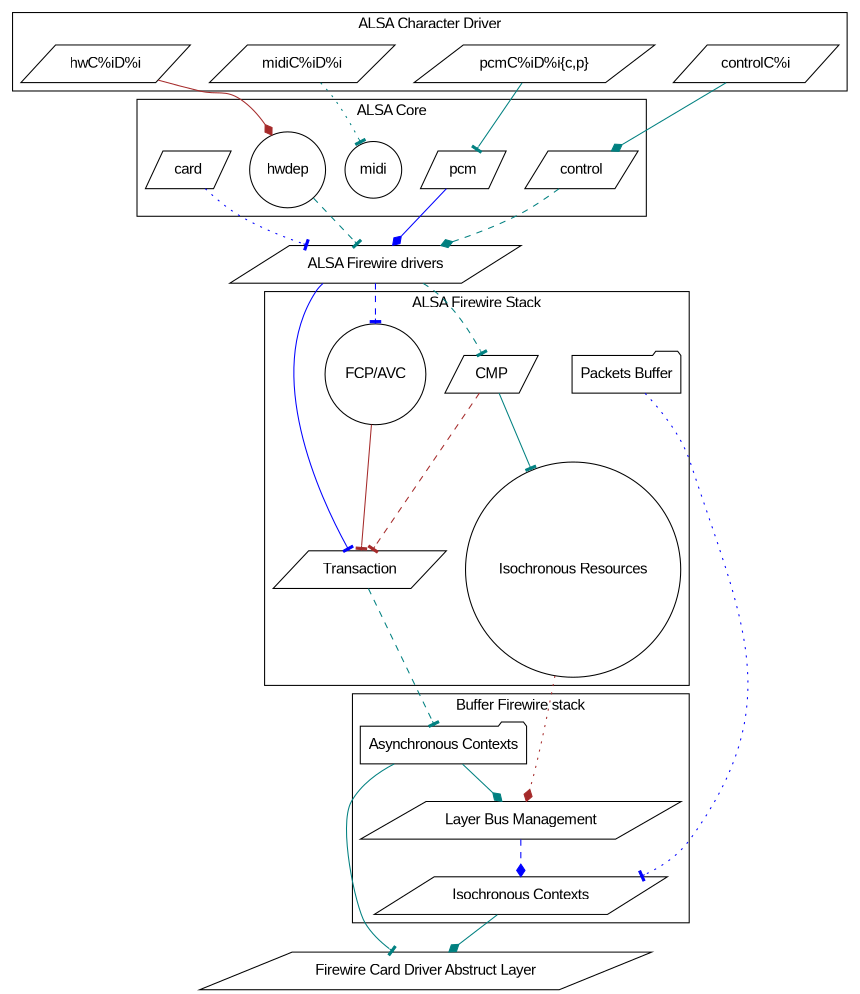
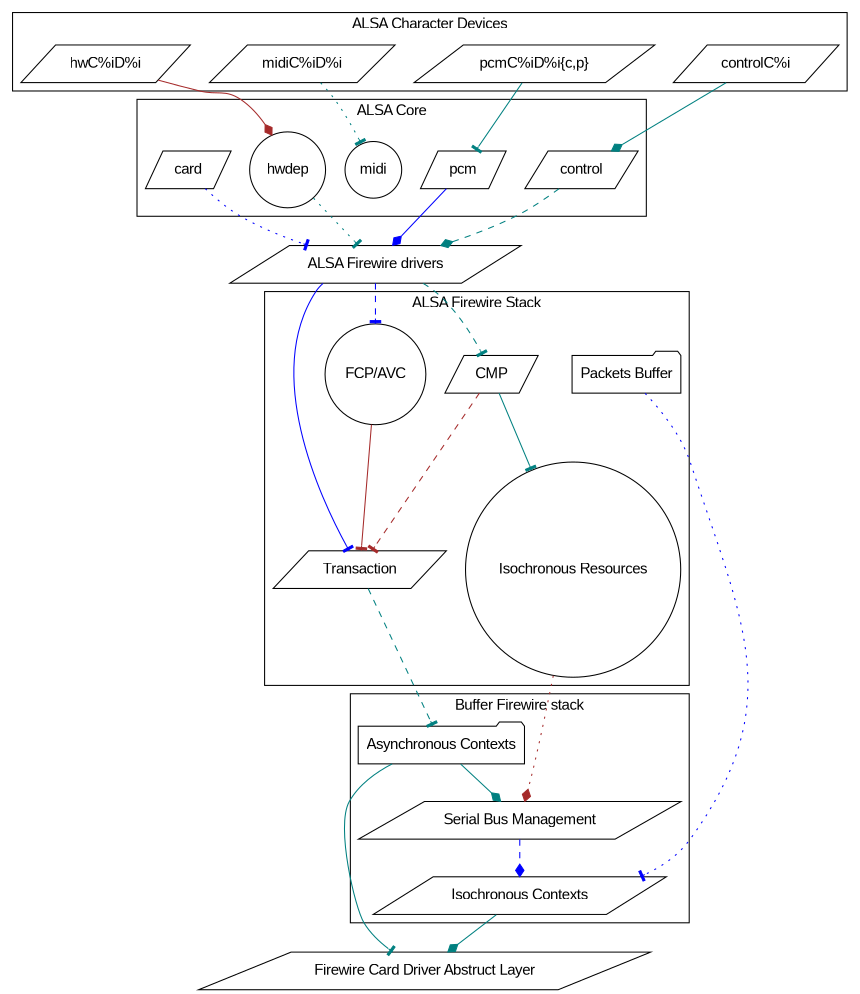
(430, 25) -> (430, 25)
(337, 223) -> (337, 223)
(521, 820) -> (520, 820)
